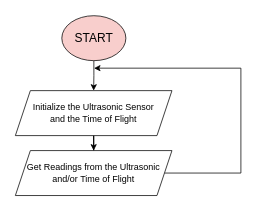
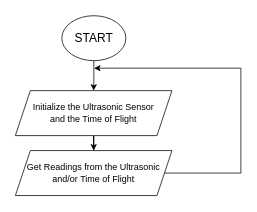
(94, 38) -> (94, 38)
